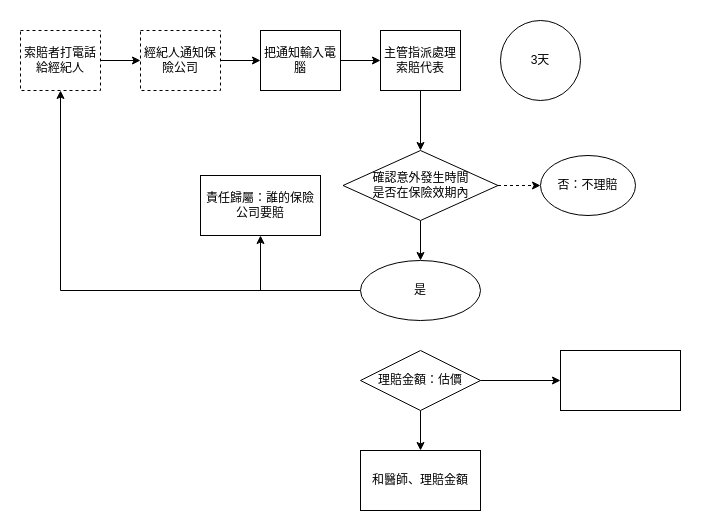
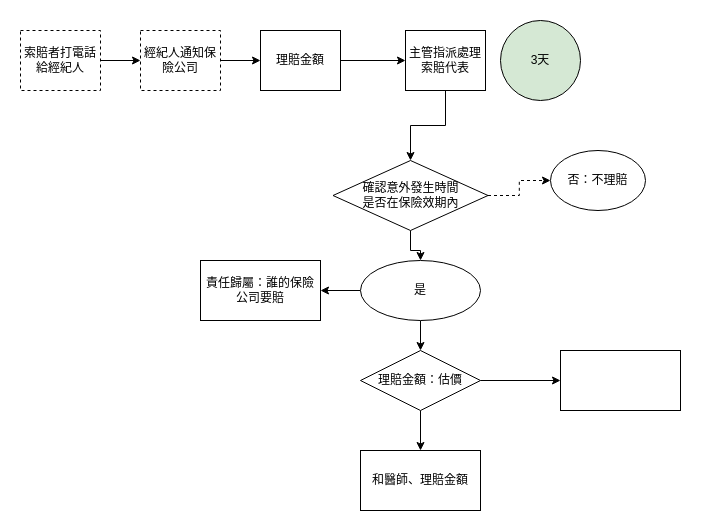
(301, 61) -> (301, 61)
(421, 61) -> (446, 61)
(541, 61) -> (541, 61)
(421, 186) -> (411, 196)
(588, 186) -> (598, 181)
(261, 206) -> (261, 291)
(64, 291) -> (421, 340)
